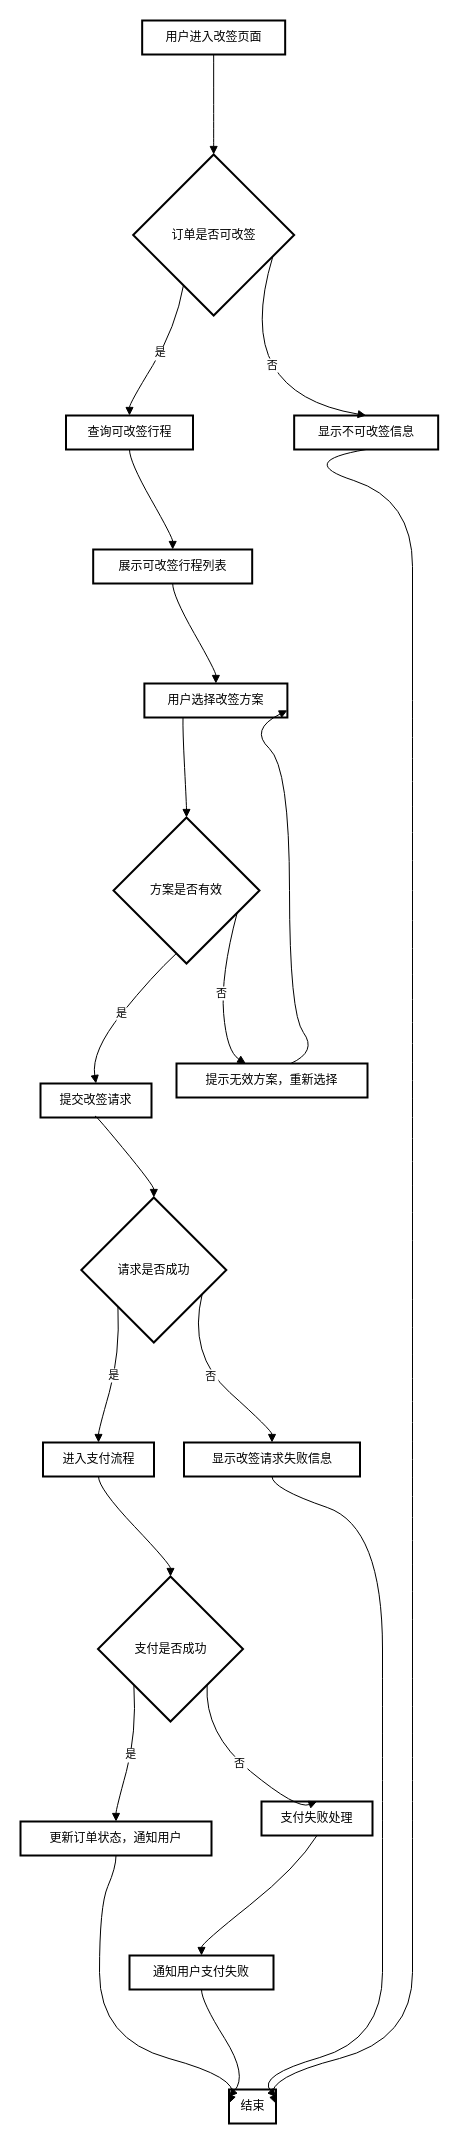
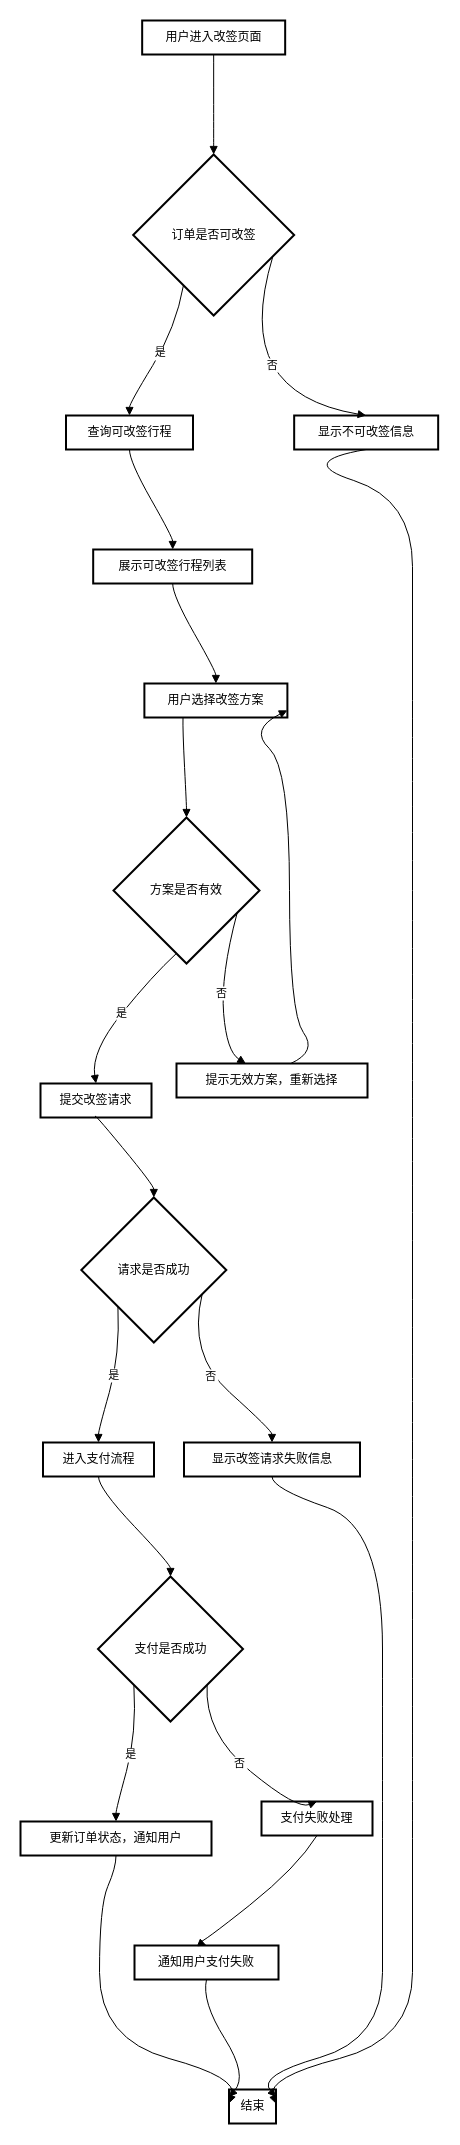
(202, 1973) -> (207, 1963)
